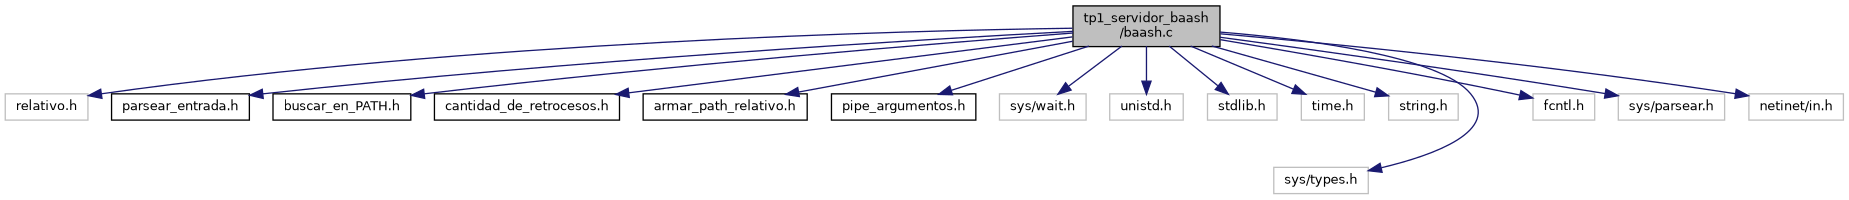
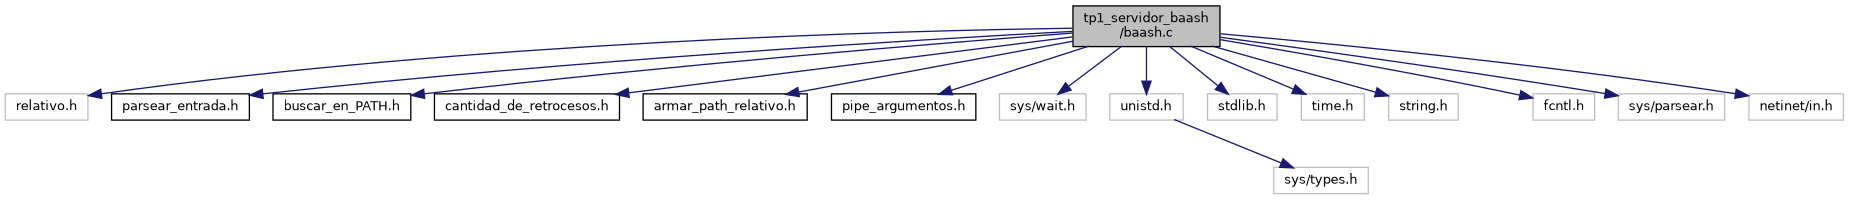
(1474, 101) -> (1228, 141)
